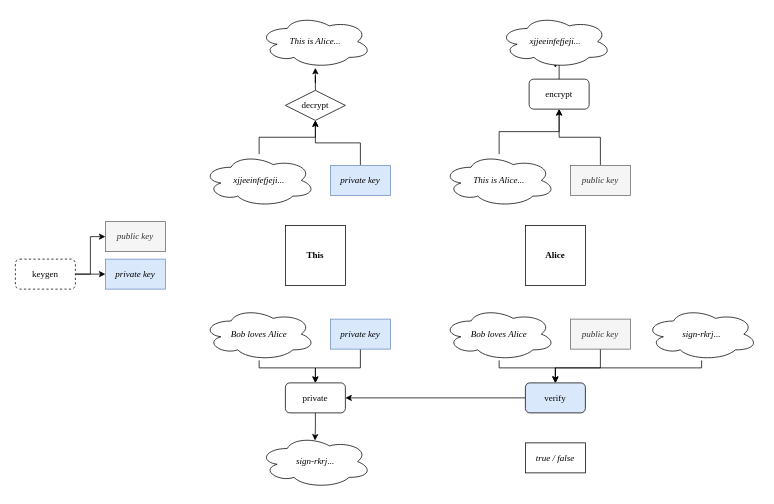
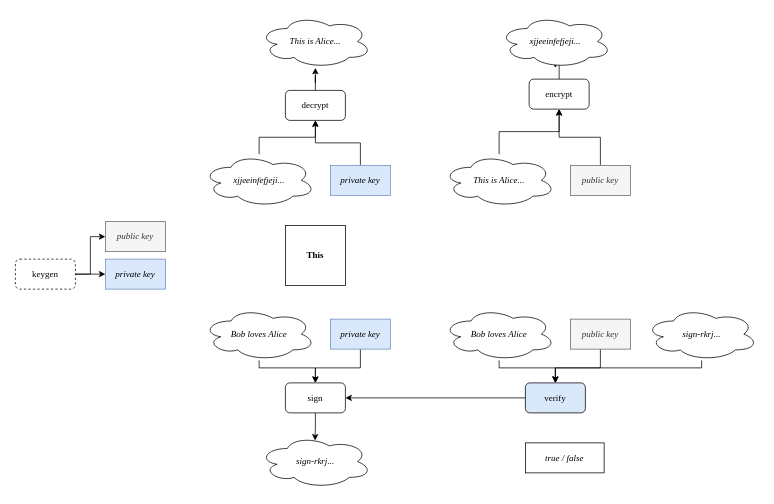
(315, 105) -> (315, 105)
(555, 255) -> none
(315, 398) -> (315, 398)
(555, 458) -> (565, 458)
